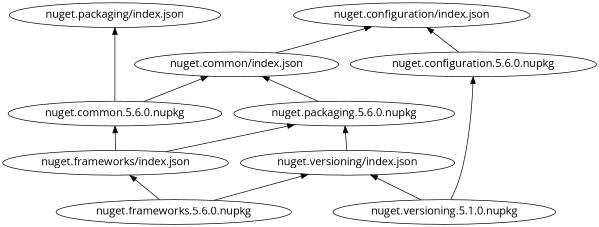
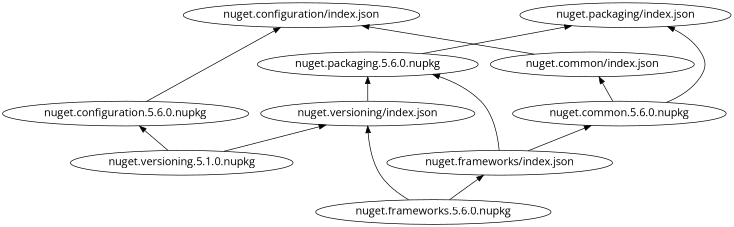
(294, 90) -> (494, 40)
